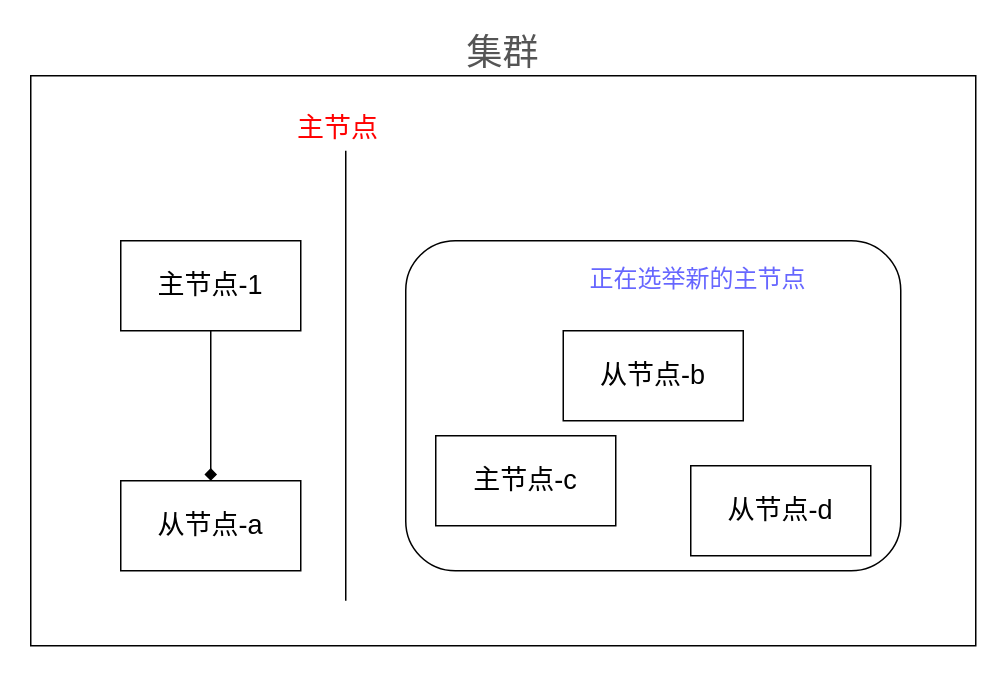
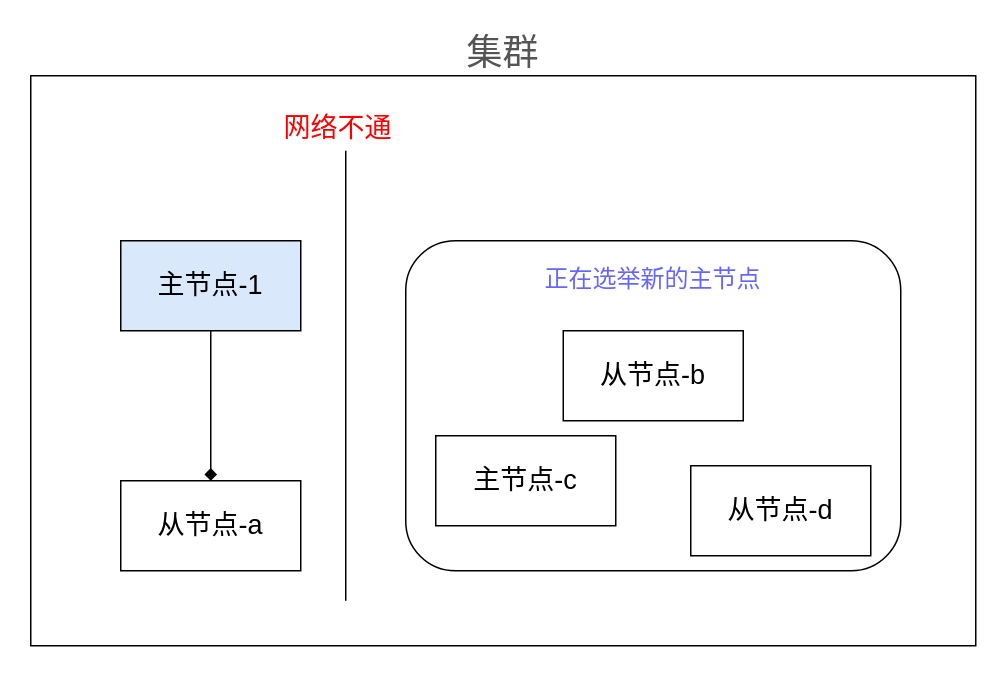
(338, 128) -> (338, 128)
(698, 278) -> (653, 278)
(211, 286) -> (211, 286)
